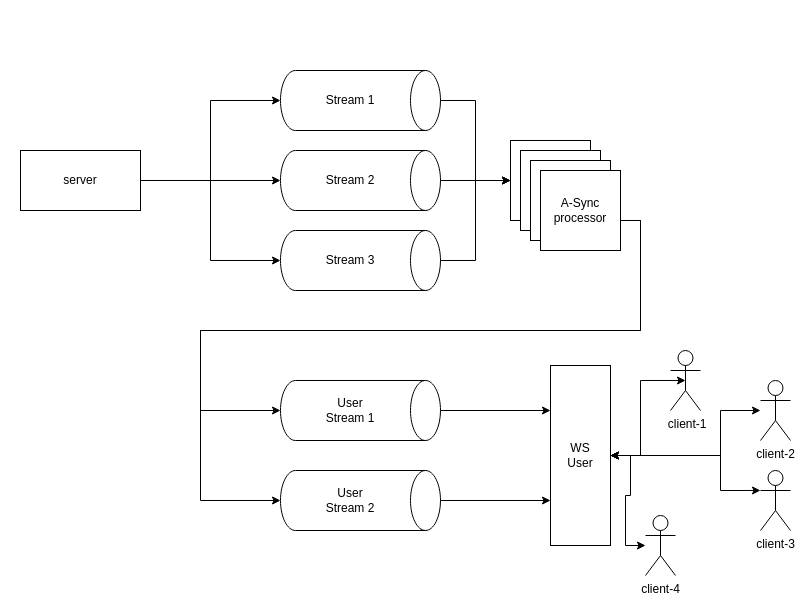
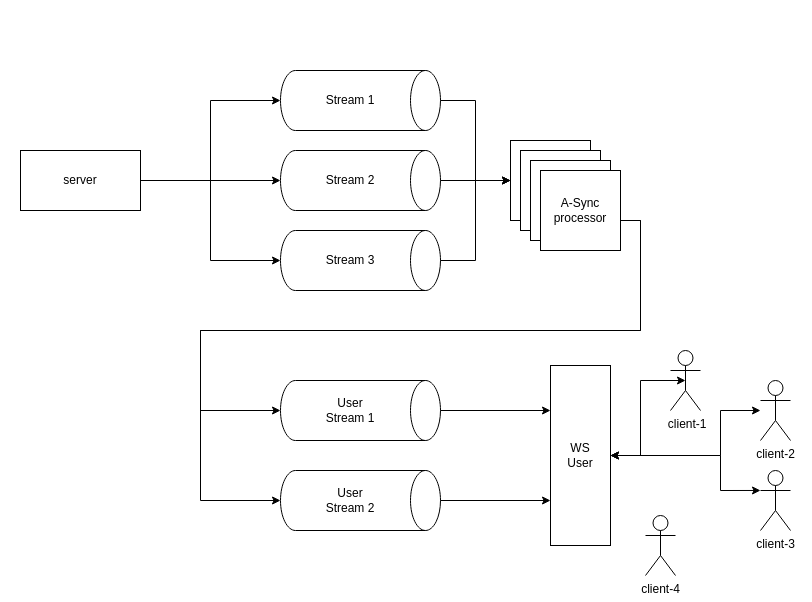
(626, 506) -> none
